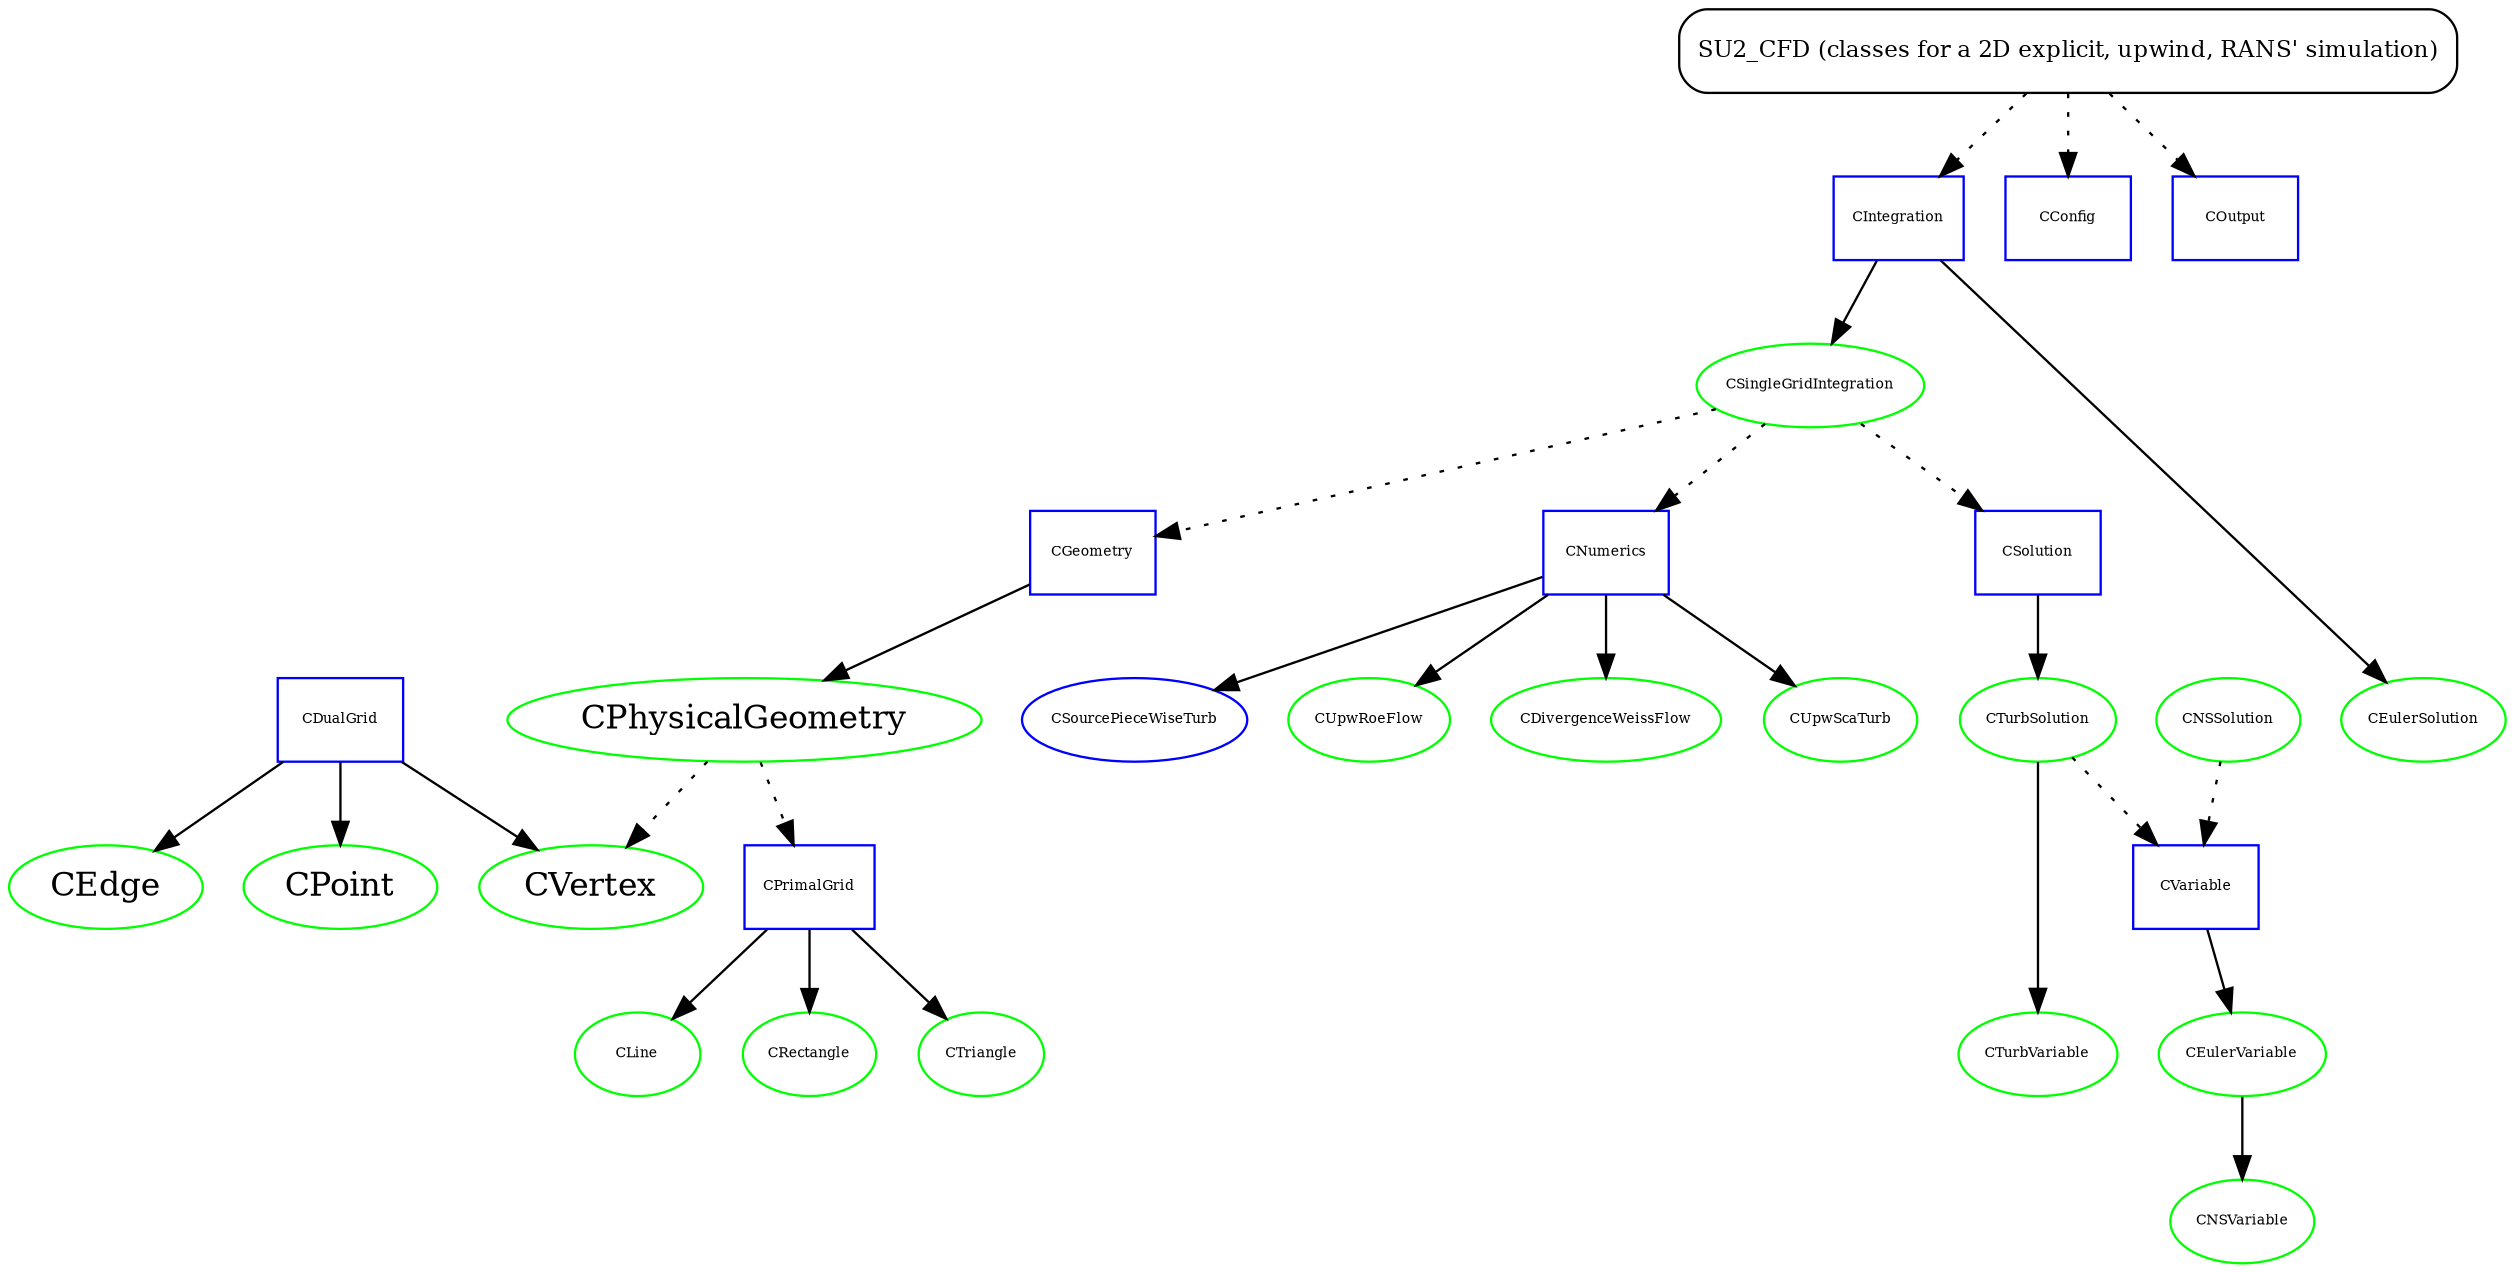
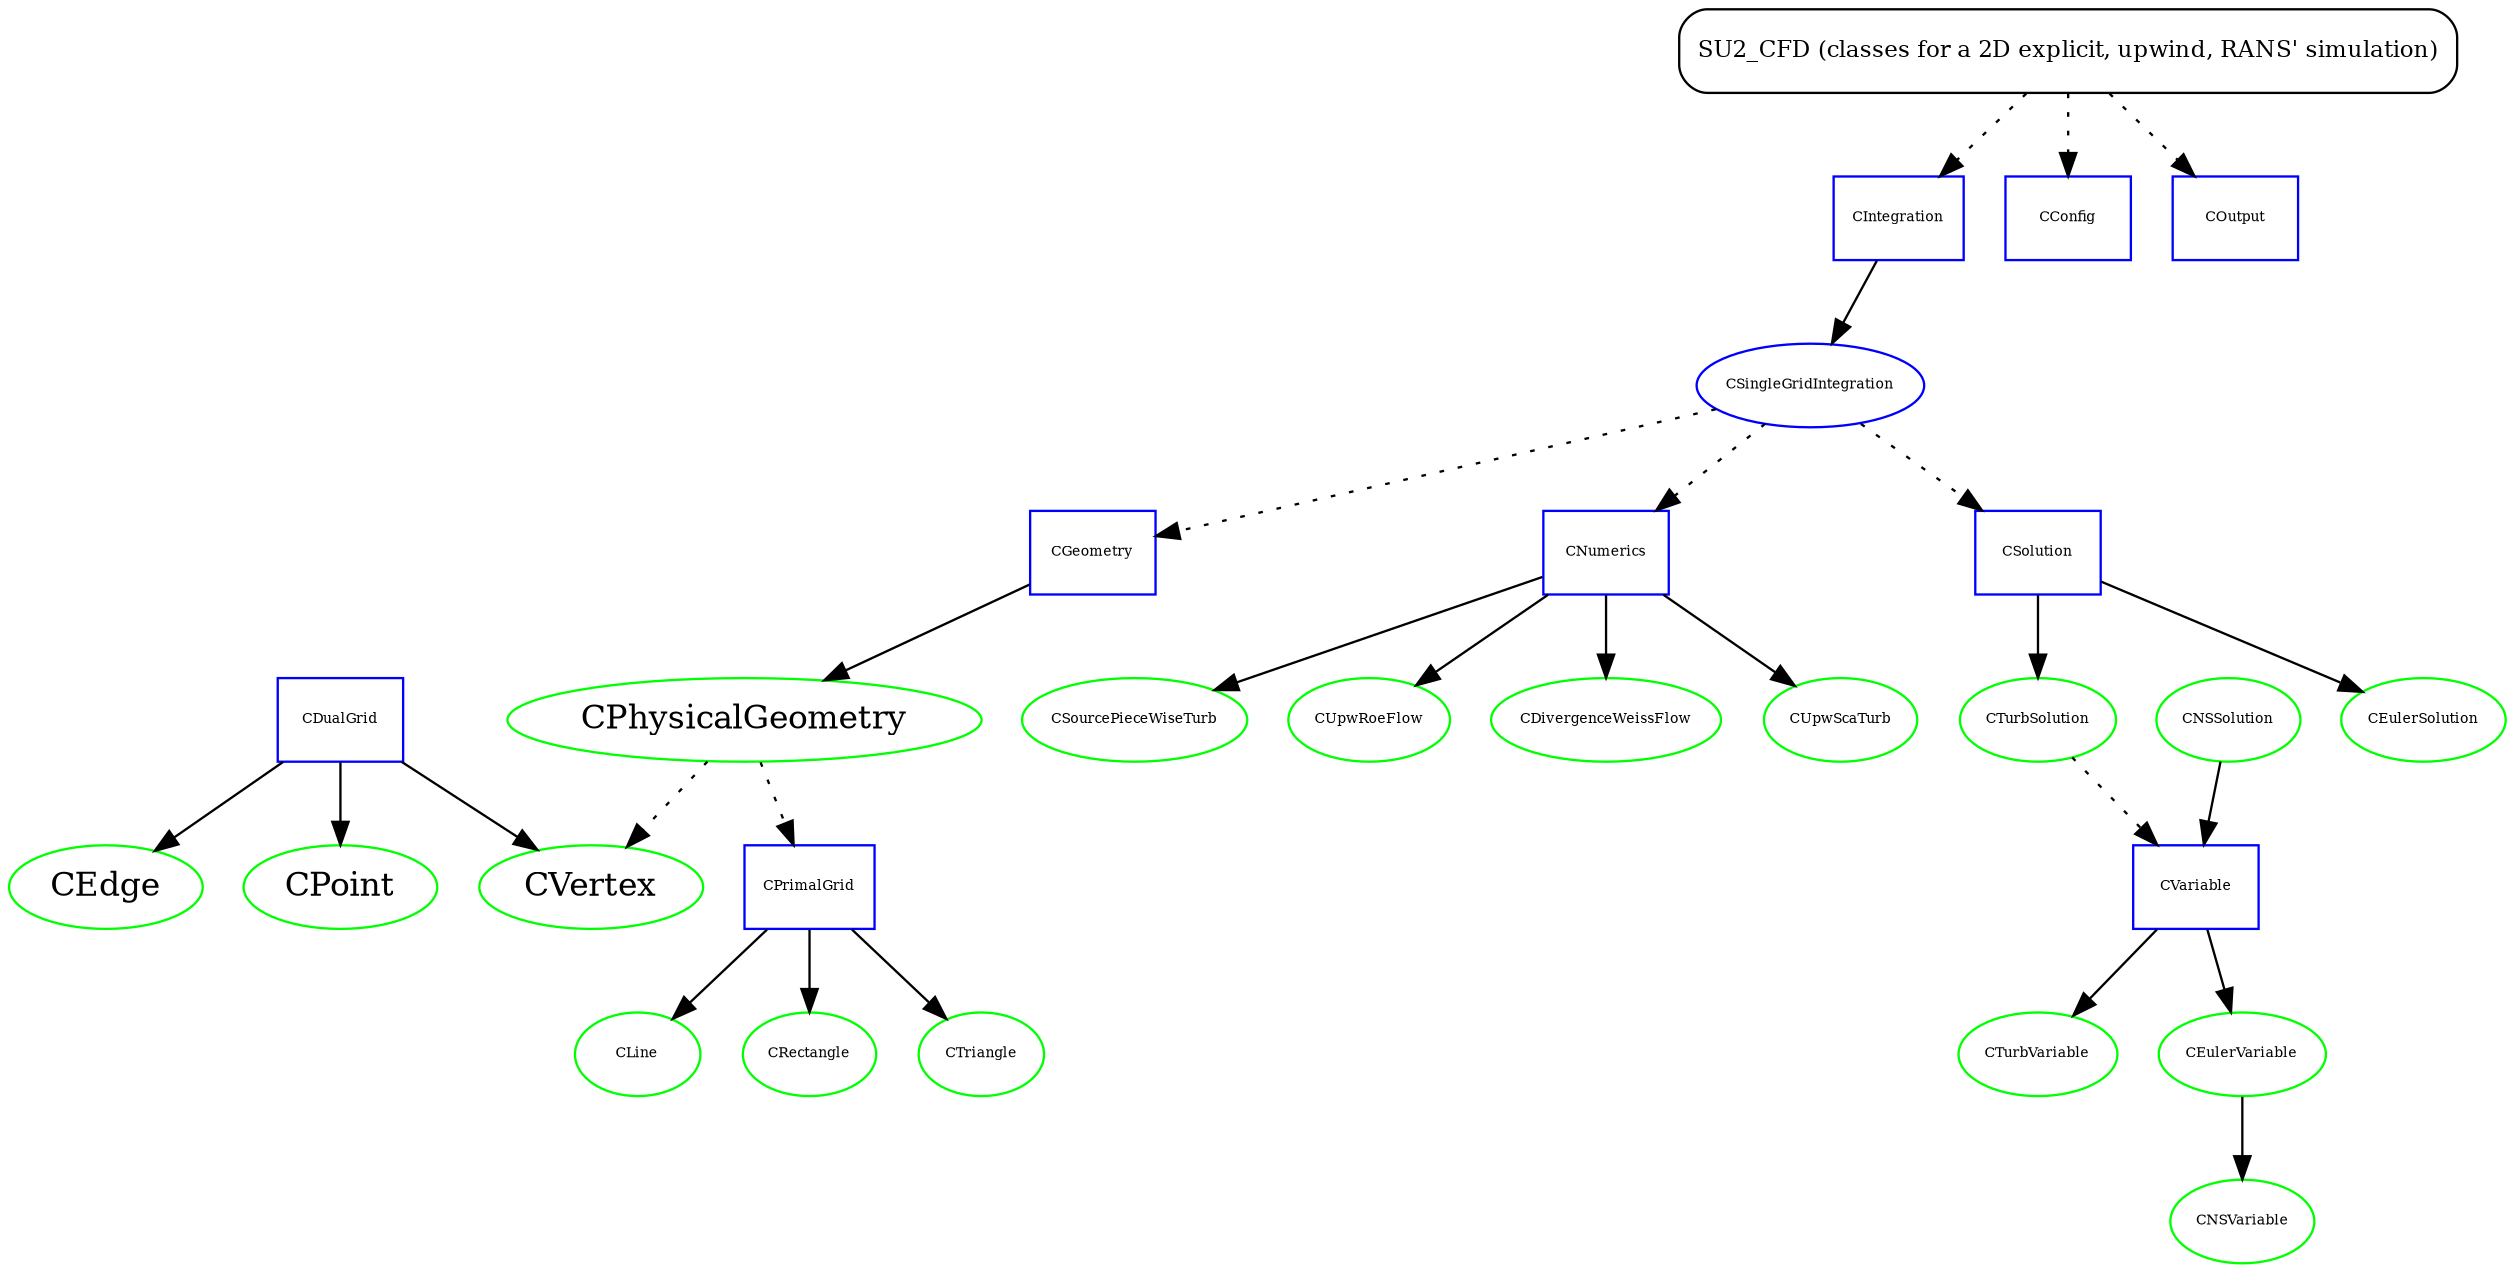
(1810, 385) -> (1810, 385)
(2155, 463) -> (2221, 632)
(1135, 720) -> (1135, 720)
(2215, 791) -> (2215, 791)
(2038, 875) -> (2123, 964)
